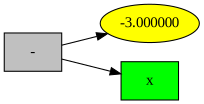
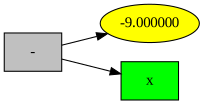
(150, 23) -> (150, 23)
